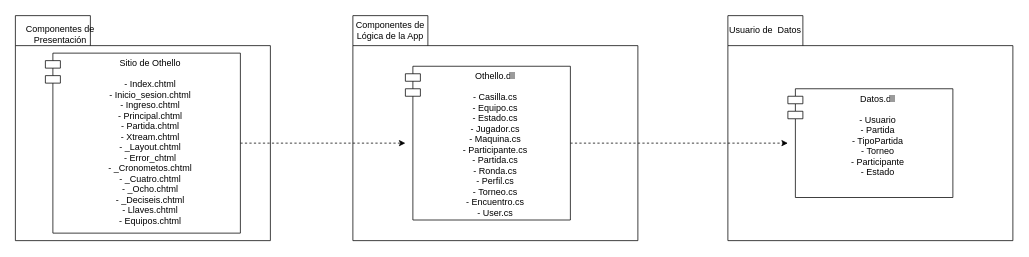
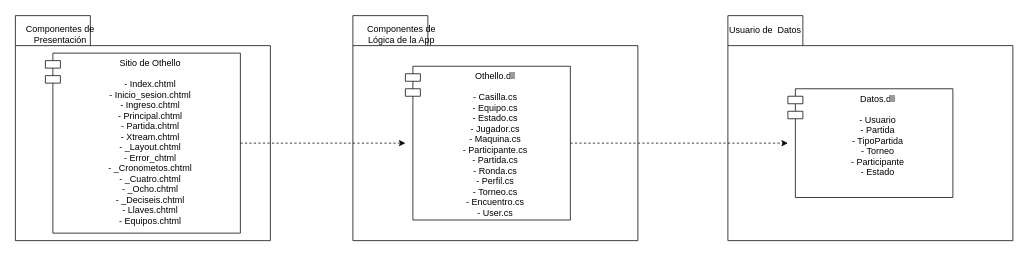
(390, 30) -> (402, 34)
